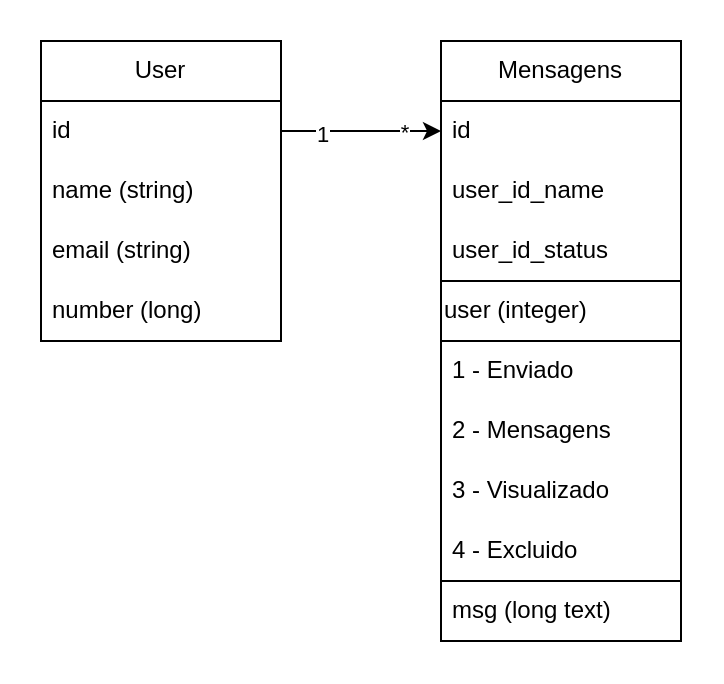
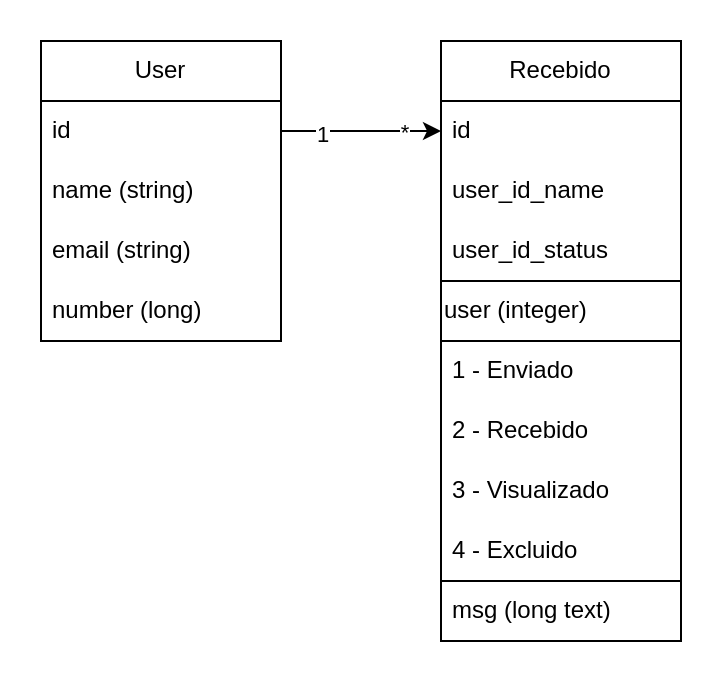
(561, 71) -> (561, 71)
(534, 431) -> (524, 431)
